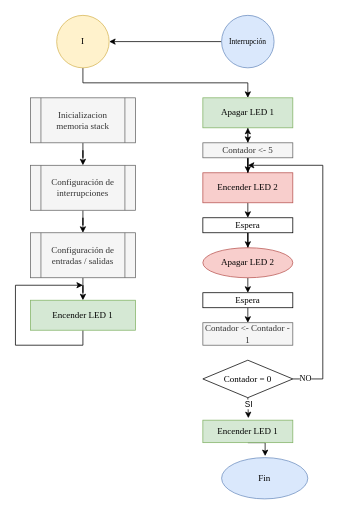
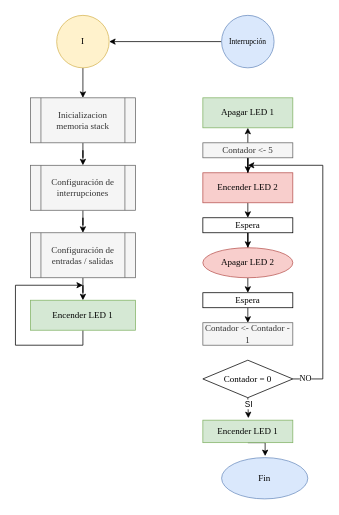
(248, 85) -> (83, 91)
(248, 129) -> none
